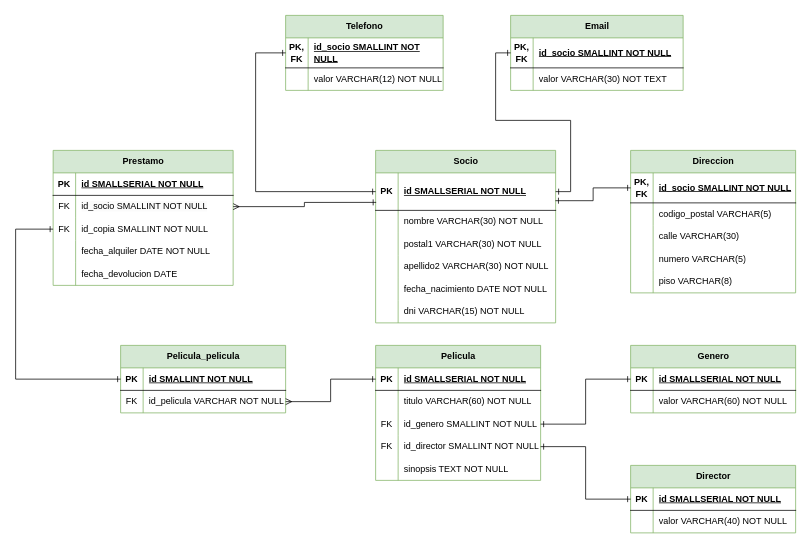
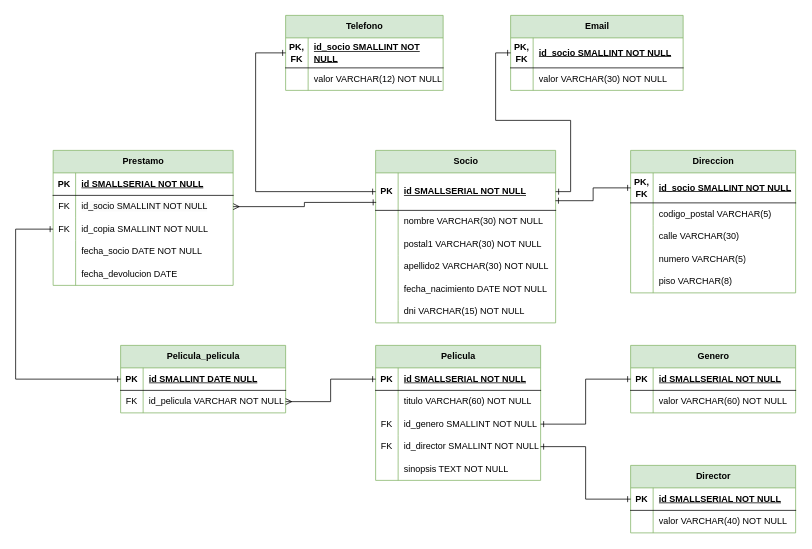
(600, 79) -> (600, 79)
(145, 252) -> (140, 252)
(195, 379) -> (197, 379)
